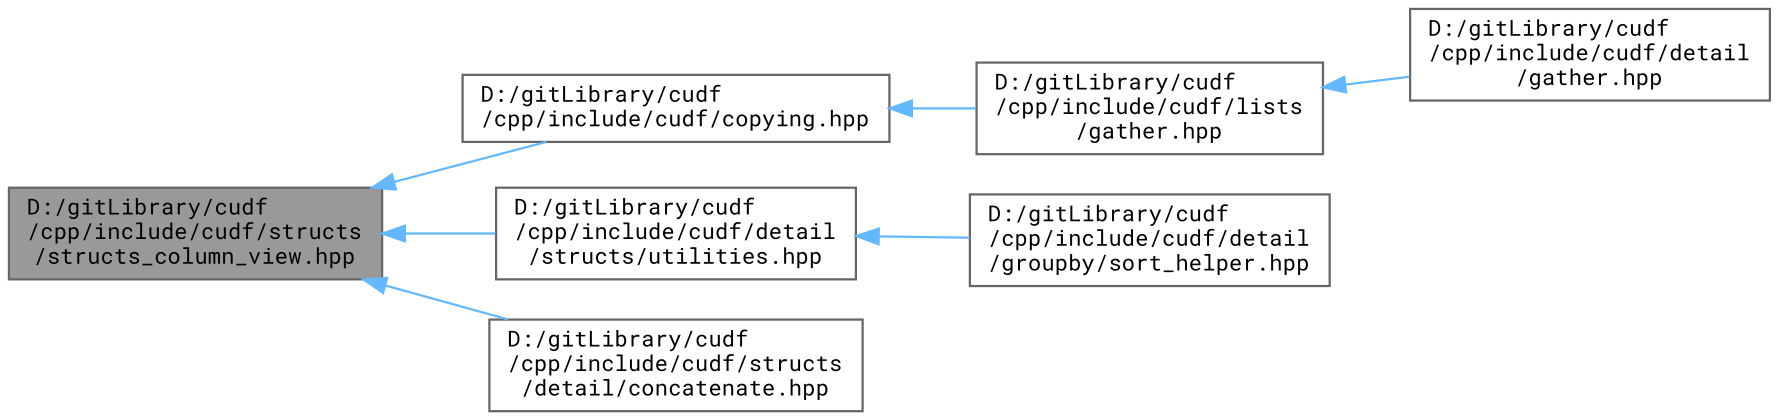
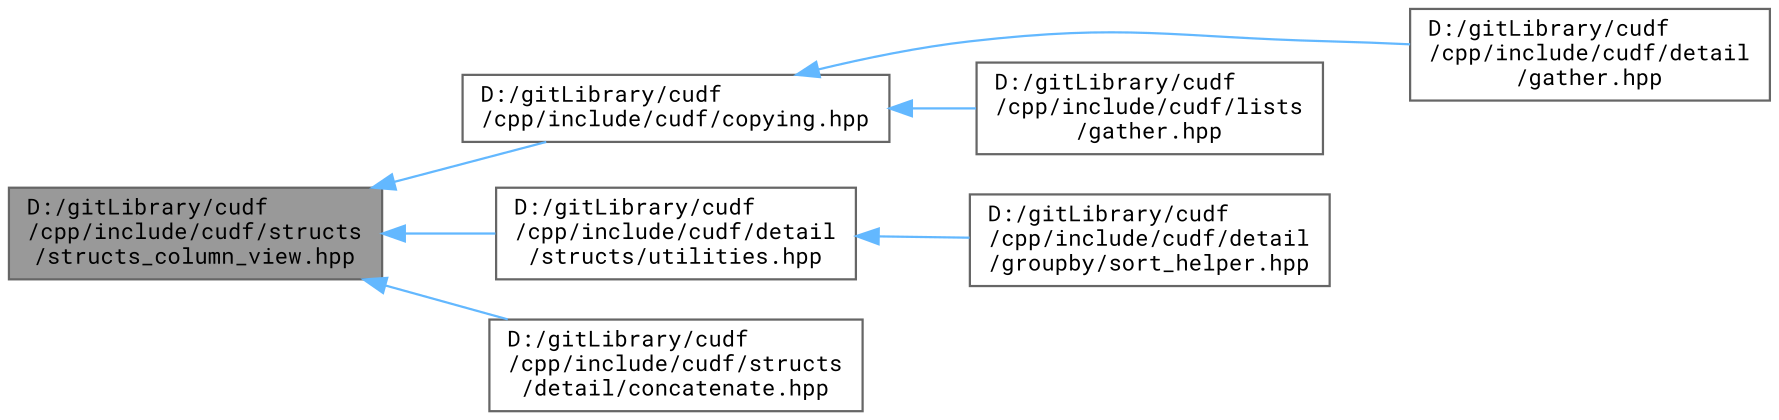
(1378, 81) -> (1113, 32)
